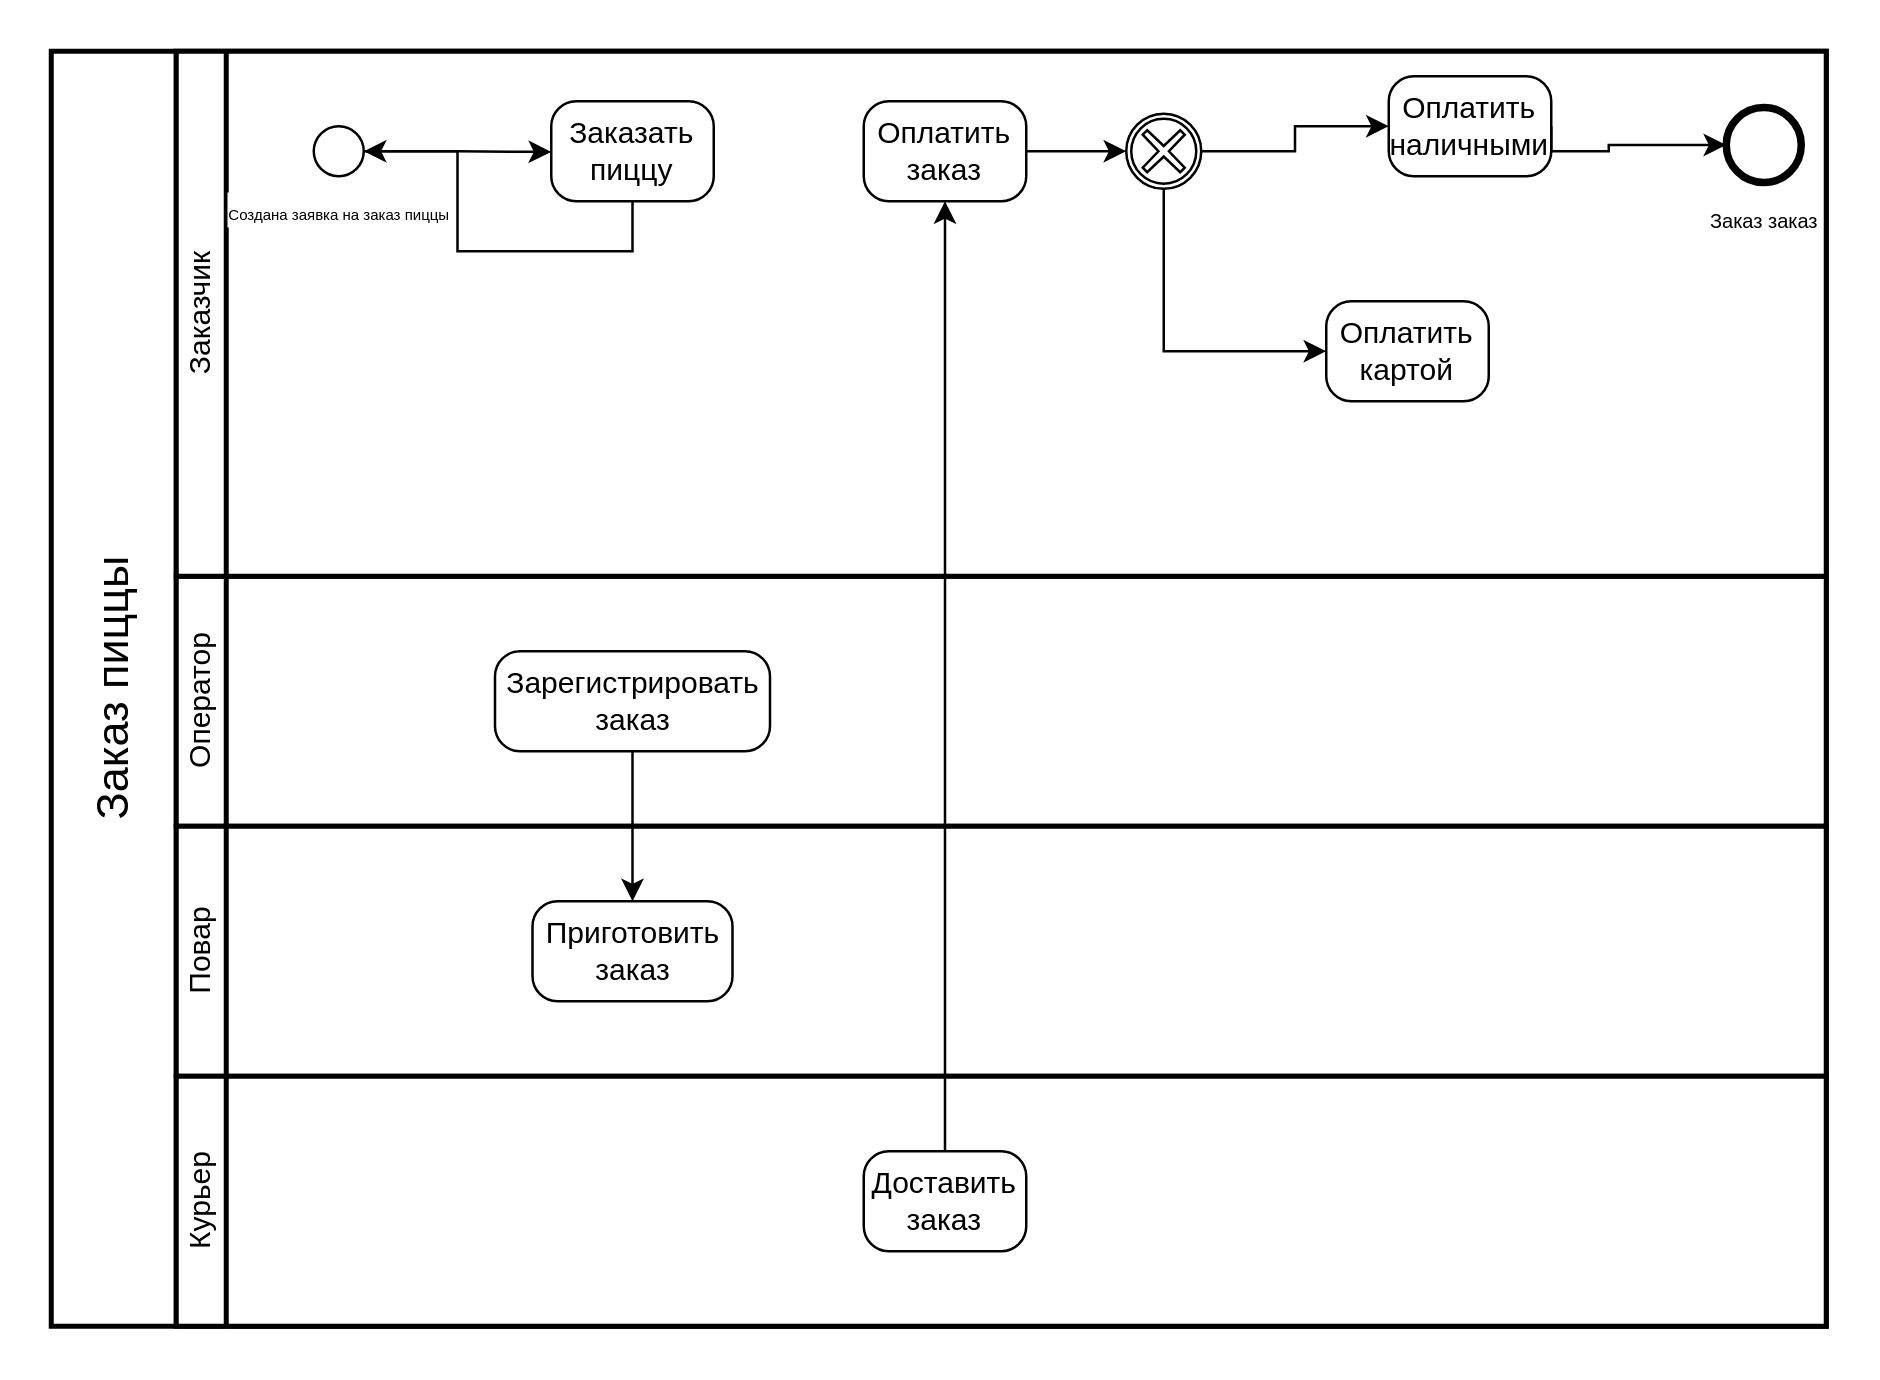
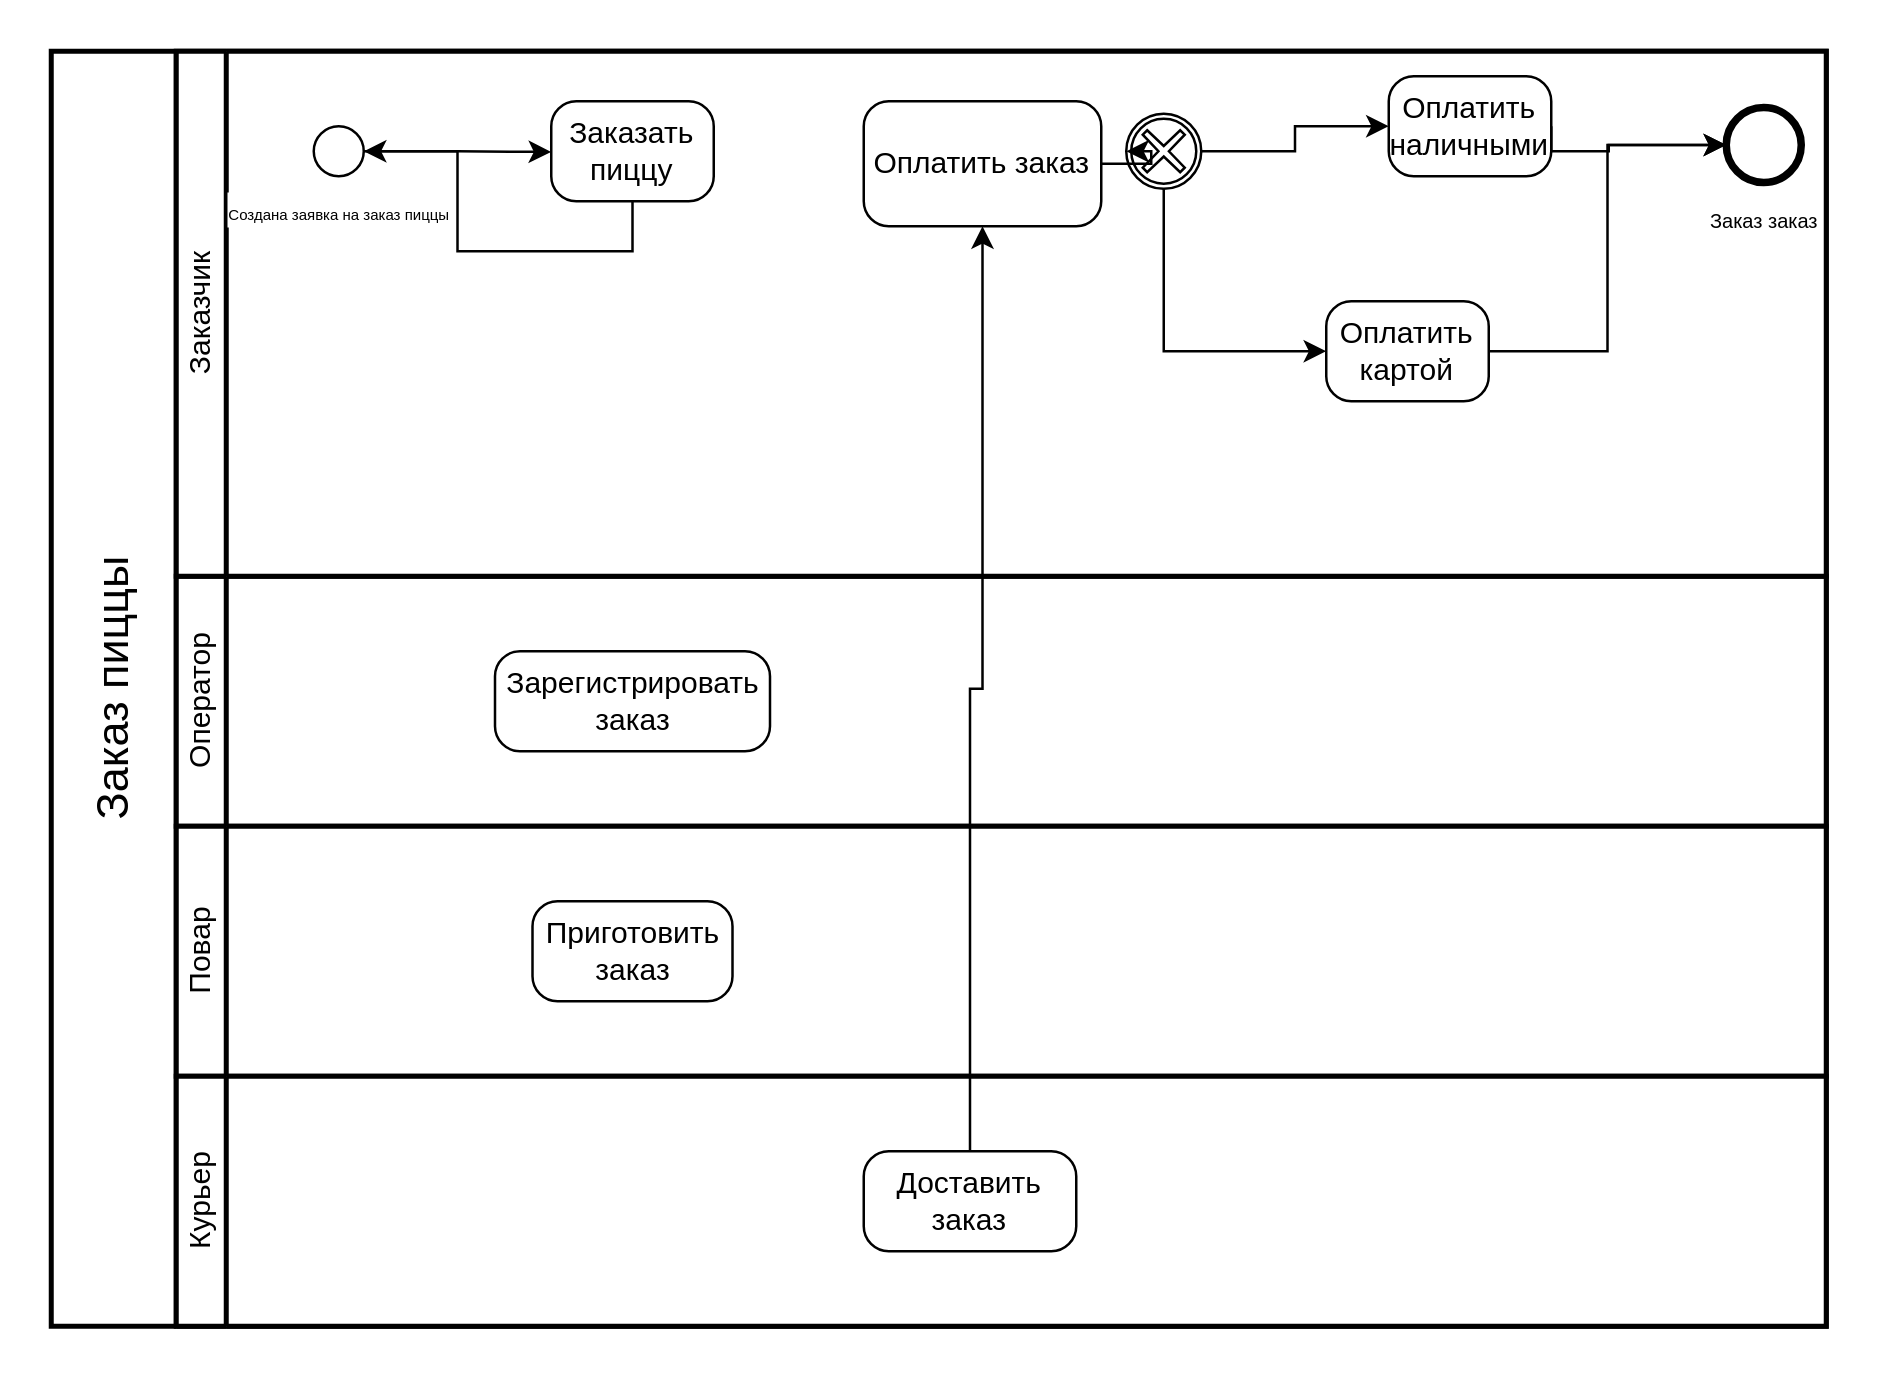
(945, 151) -> (983, 164)
none -> (1608, 313)
(633, 818) -> none
(945, 1201) -> (970, 1201)
